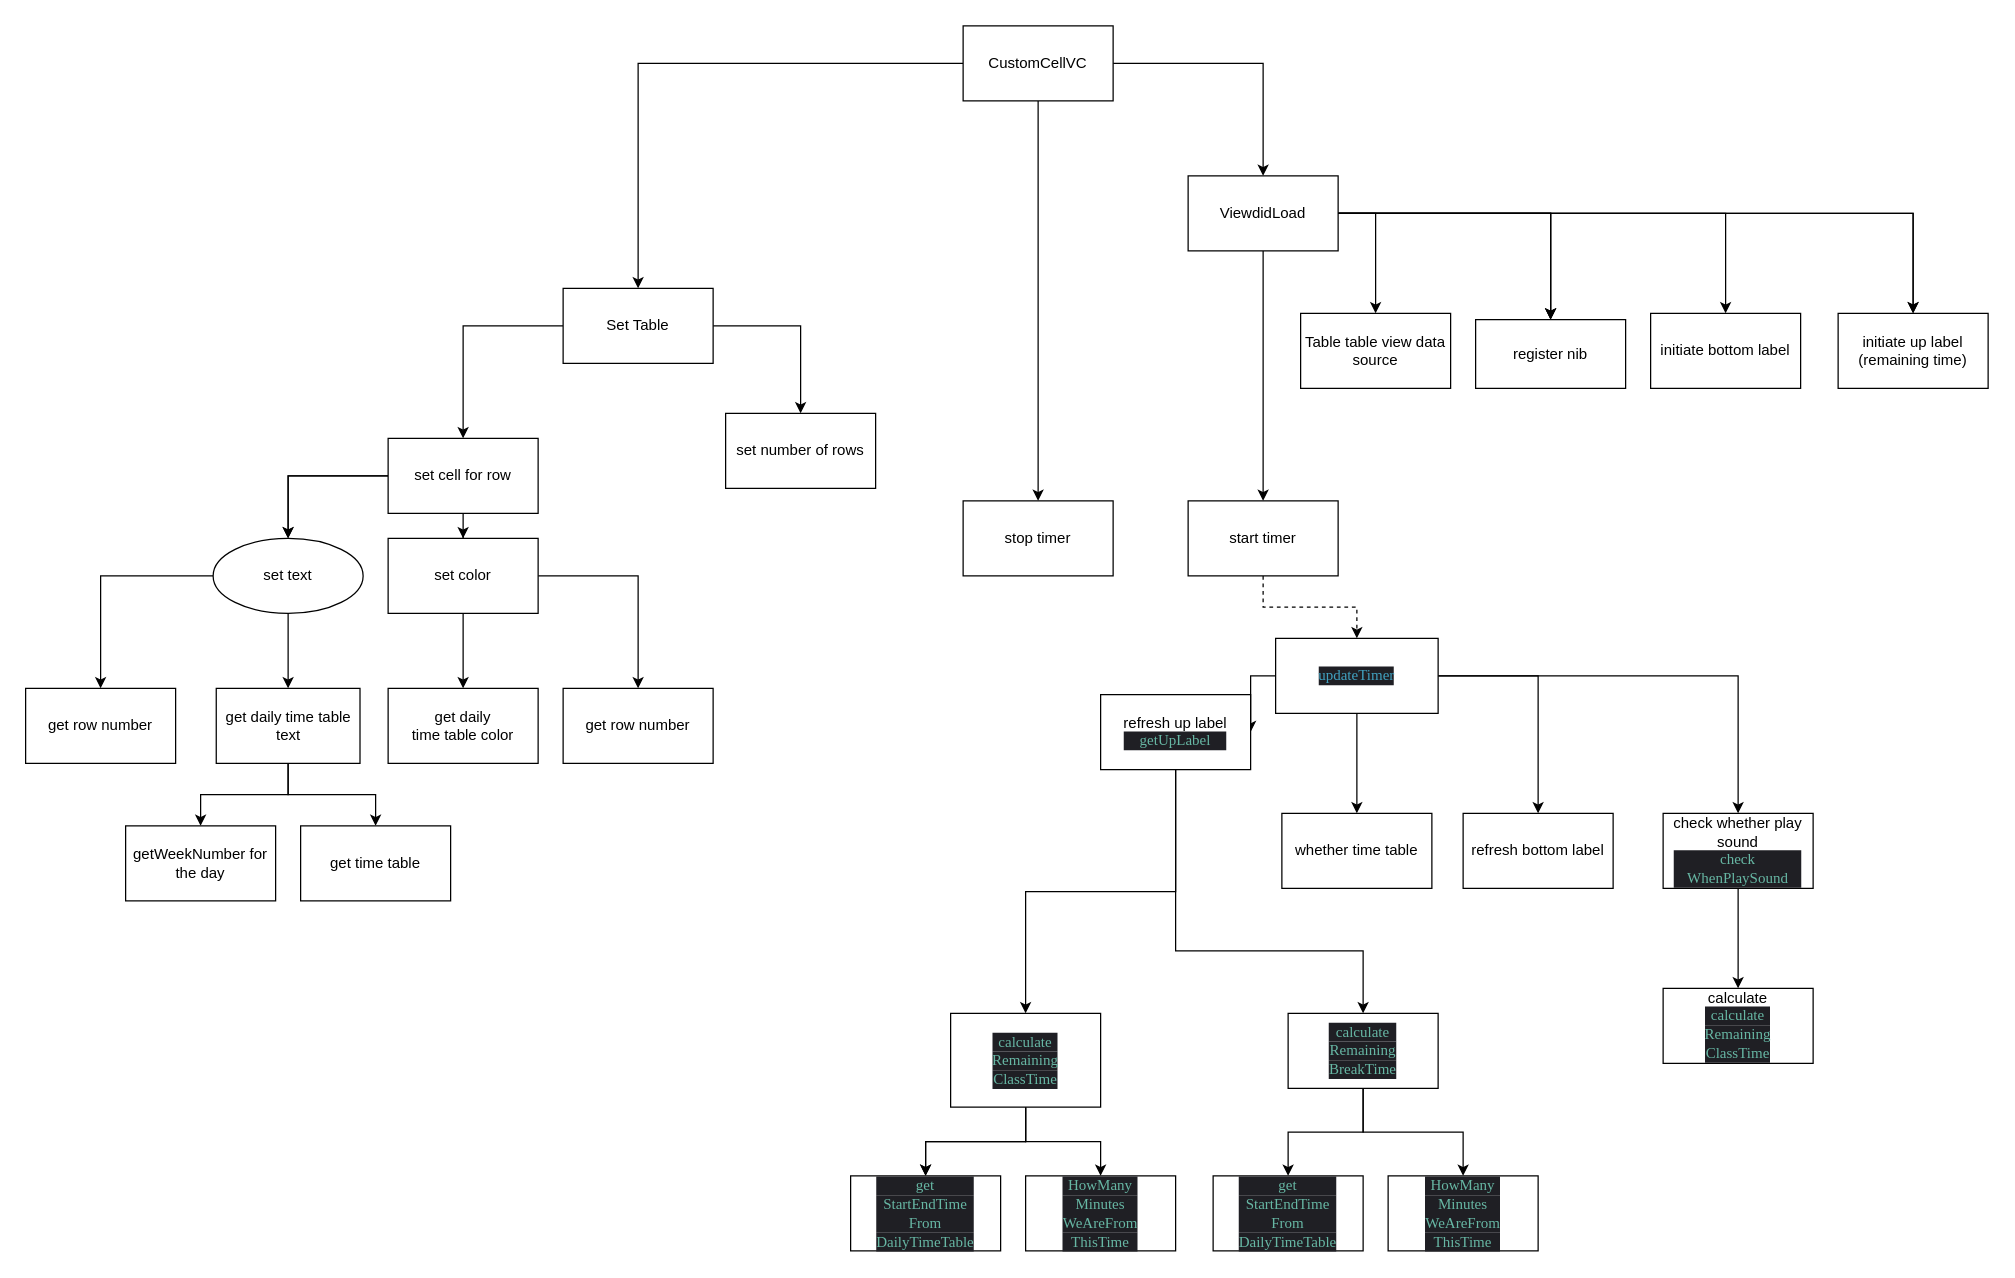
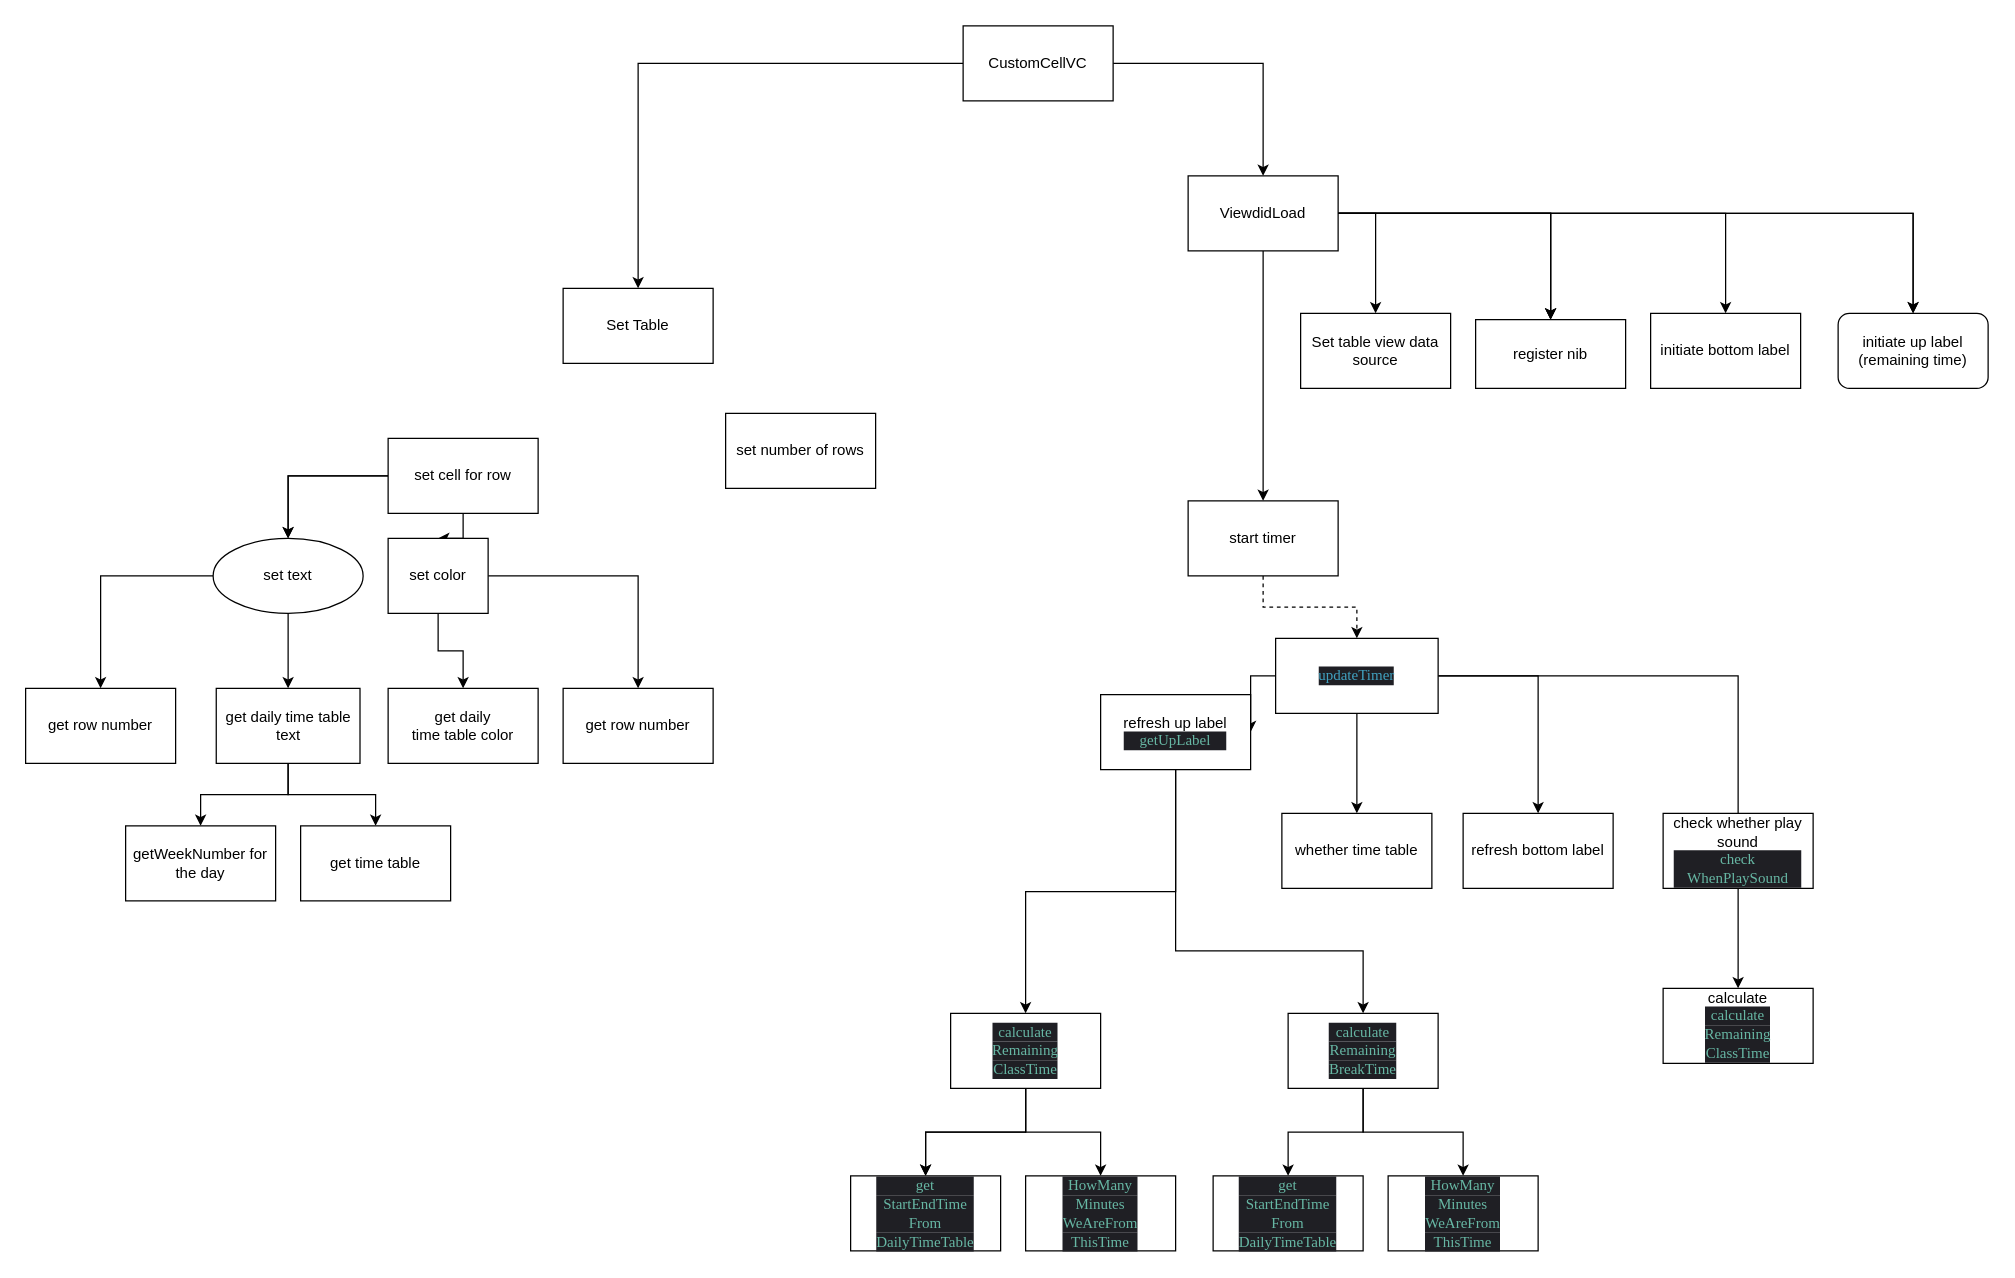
(1038, 297) -> none
(797, 326) -> none
(463, 328) -> none
(1376, 351) -> (1376, 351)
(1913, 351) -> (1913, 351)
(1038, 538) -> none
(463, 576) -> (438, 576)
(1738, 803) -> (1738, 806)
(1026, 1060) -> (1026, 1051)
